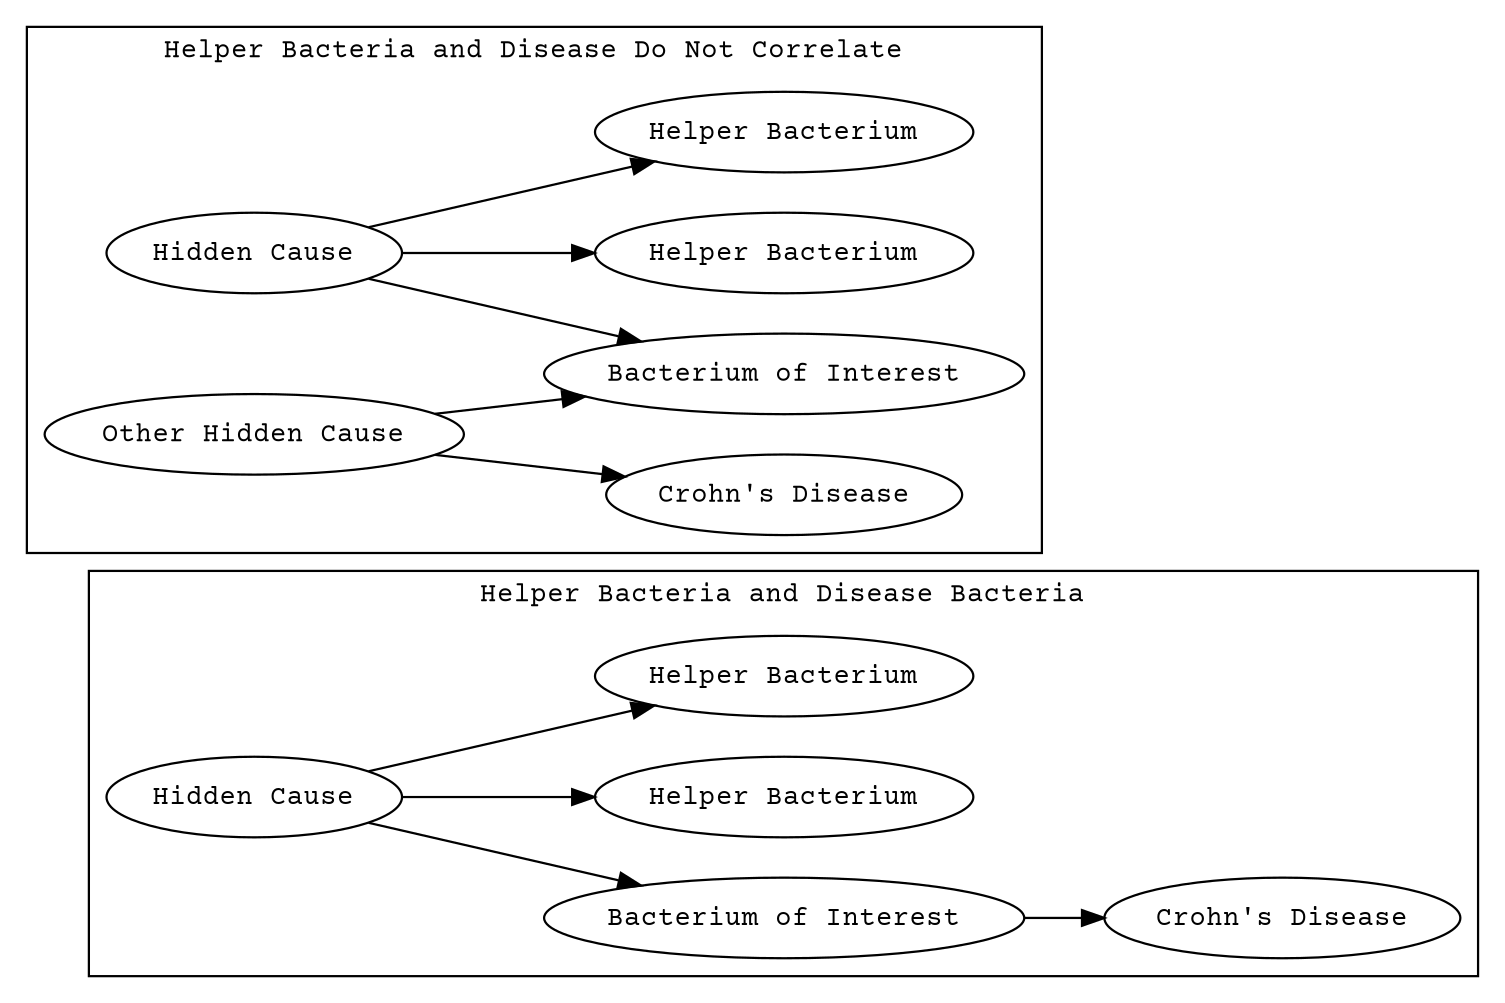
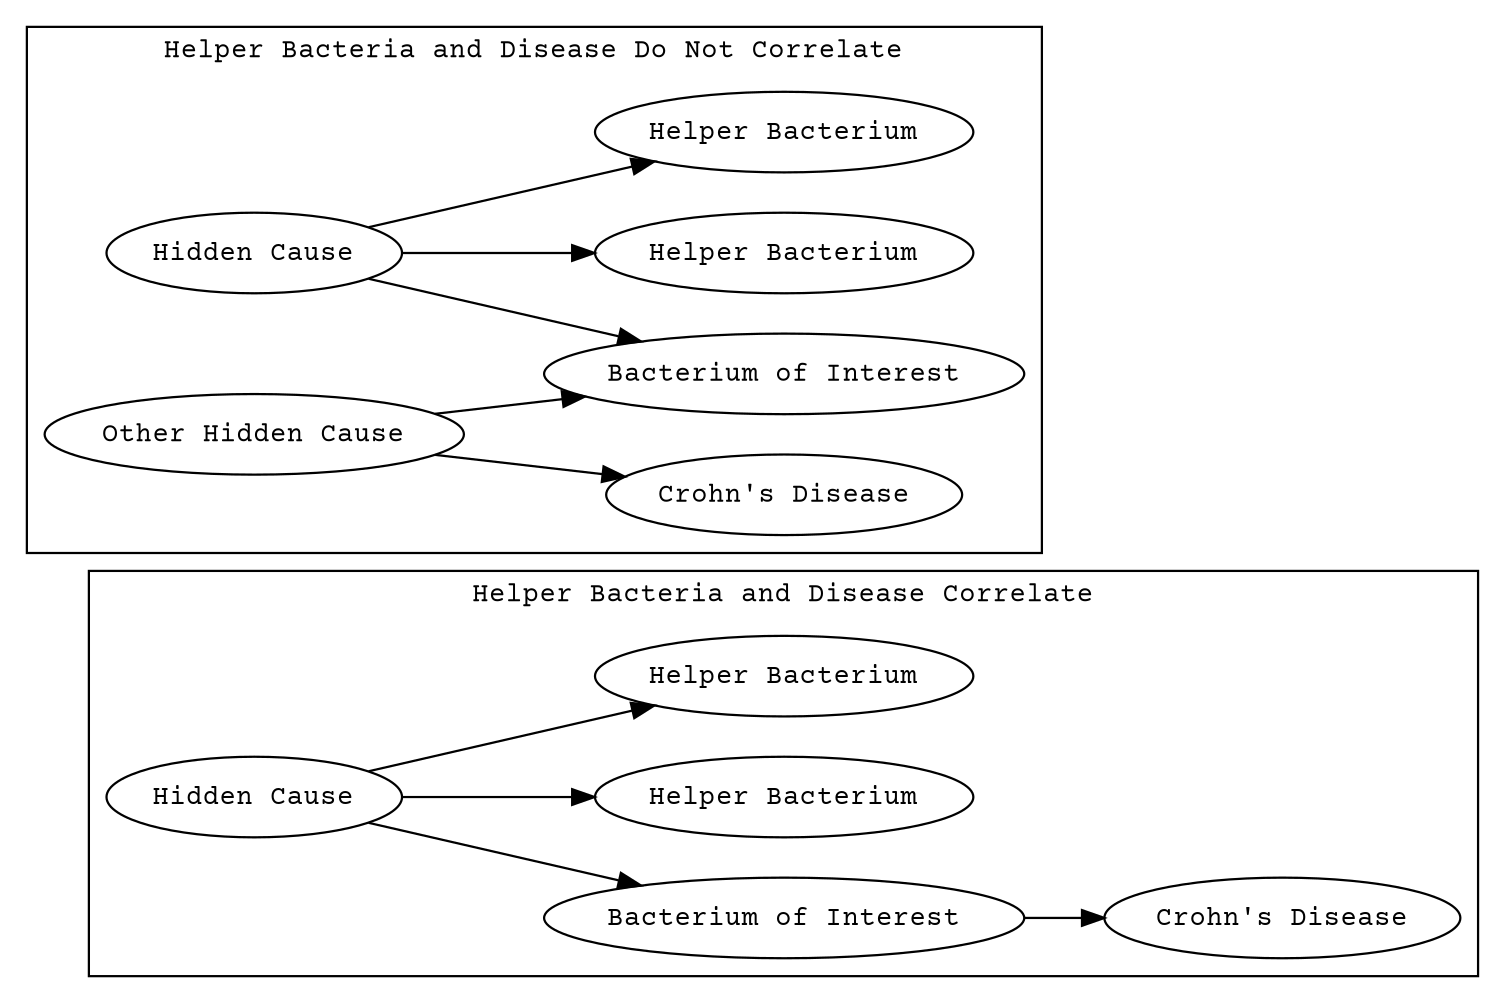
(783, 594) -> (783, 594)
